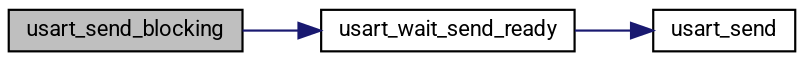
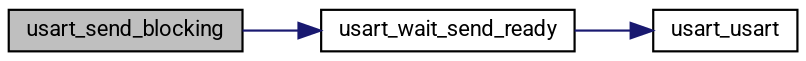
(724, 31) -> (725, 31)
